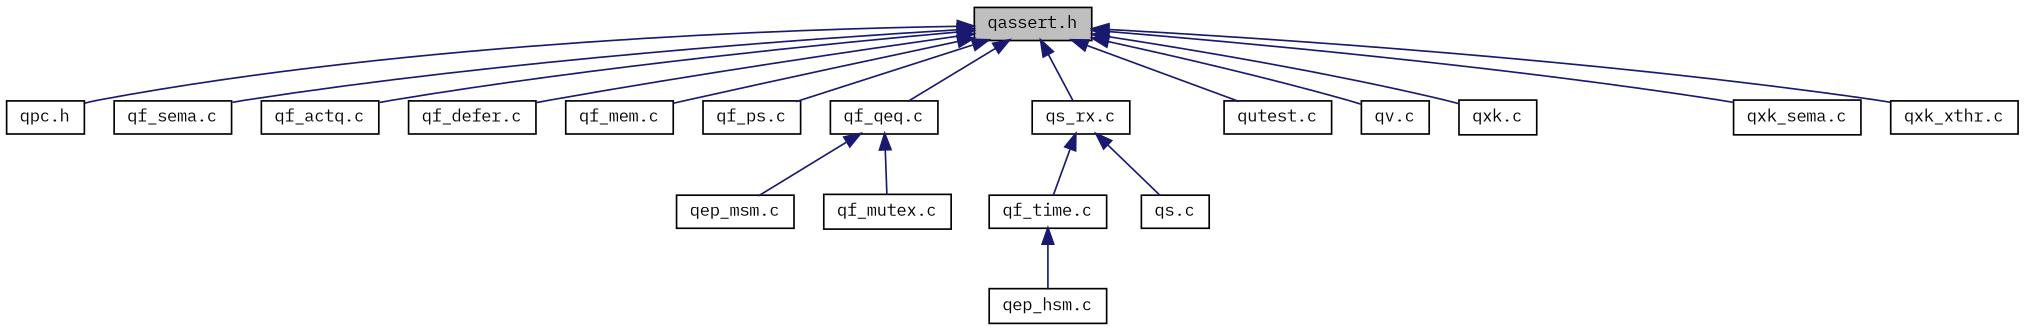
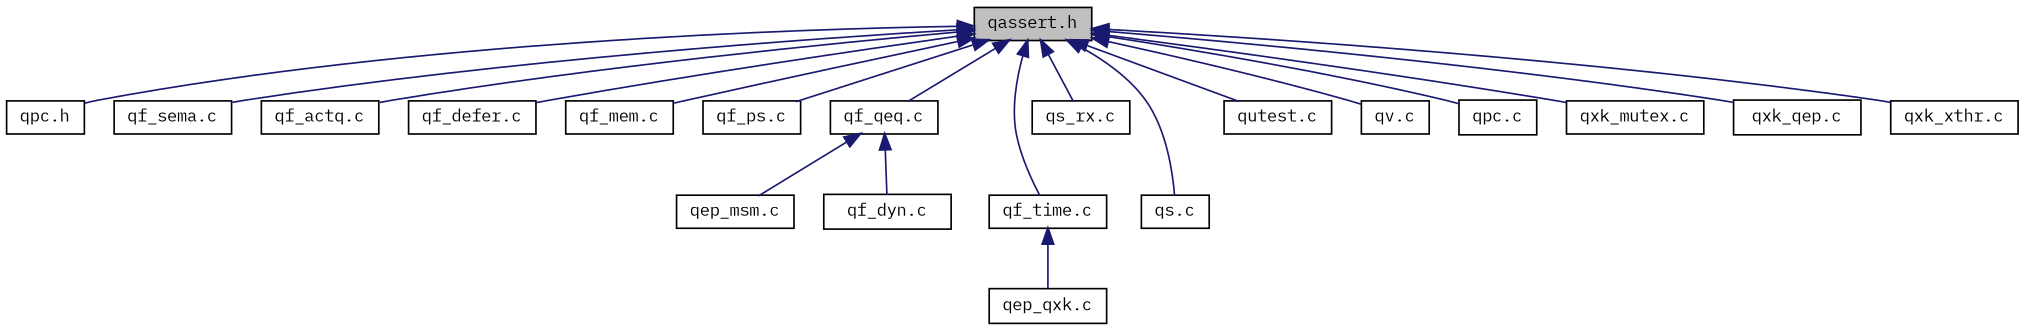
(1498, 117) -> (1498, 117)
none -> (1635, 117)
(1797, 117) -> (1797, 117)
(1134, 170) -> (1150, 108)
(1062, 172) -> (1015, 128)
(887, 212) -> (887, 212)
(1048, 306) -> (1048, 306)
